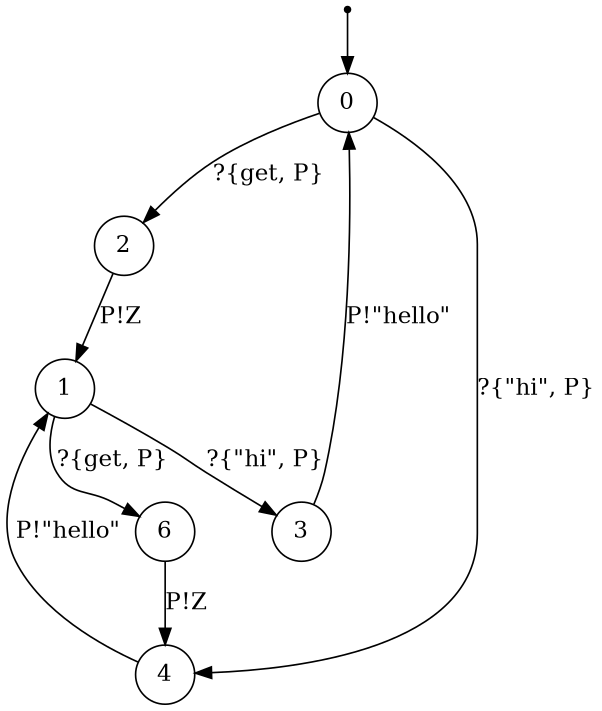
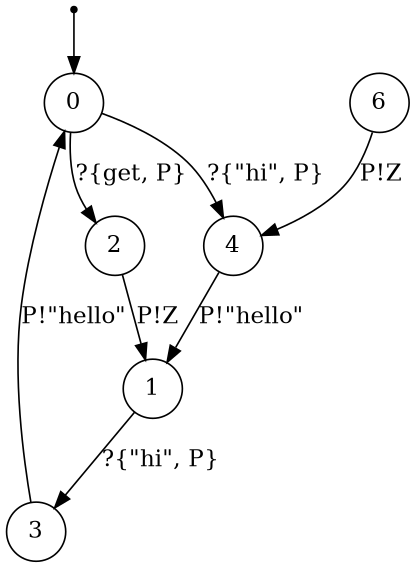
(63, 481) -> none
